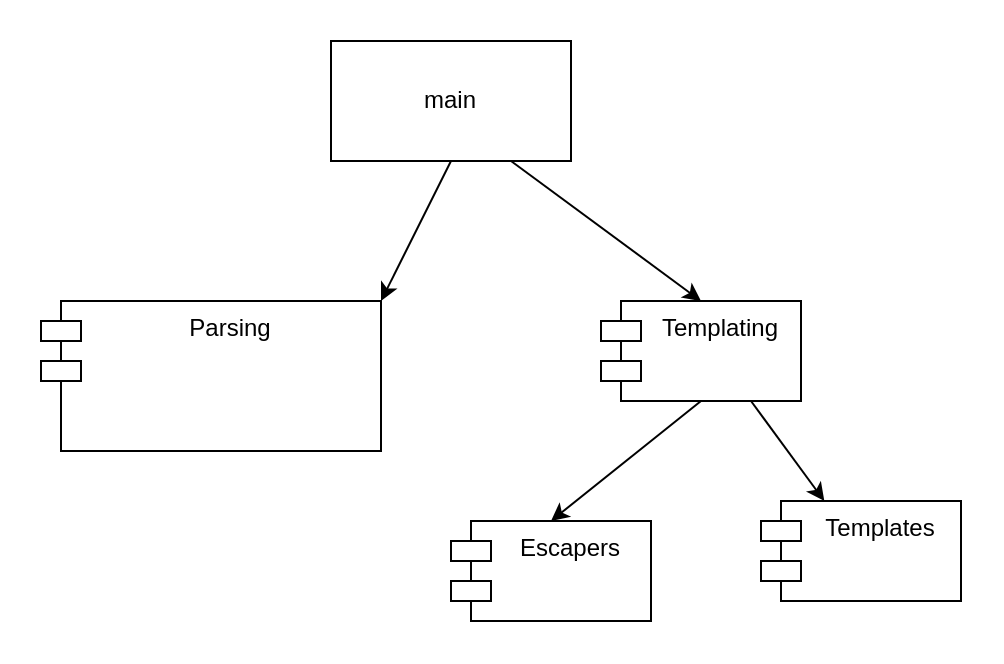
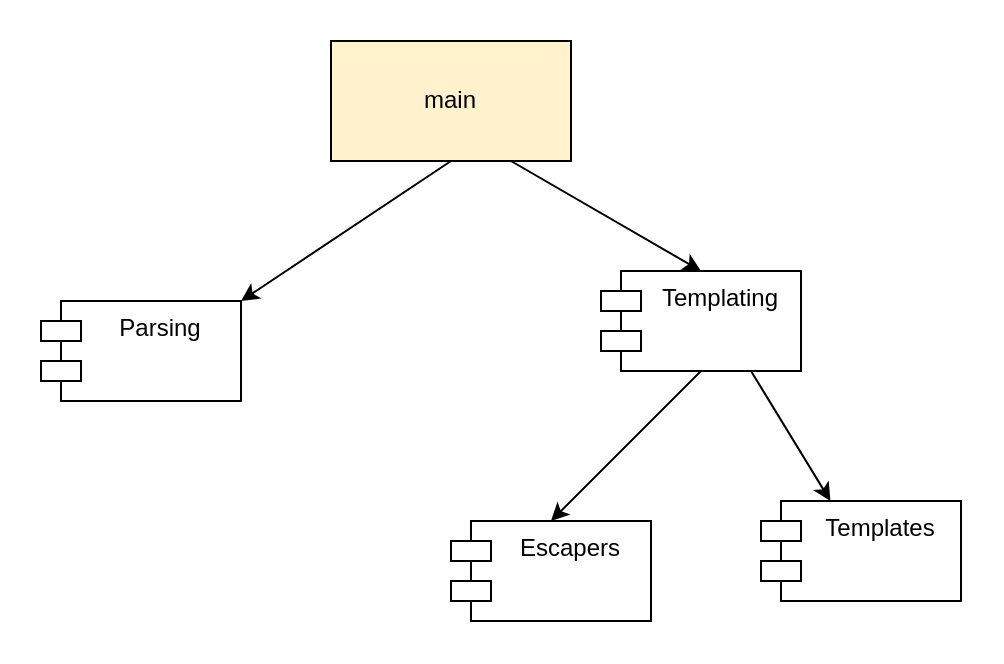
(451, 101) -> (451, 101)
(701, 351) -> (701, 321)
(211, 376) -> (141, 351)
